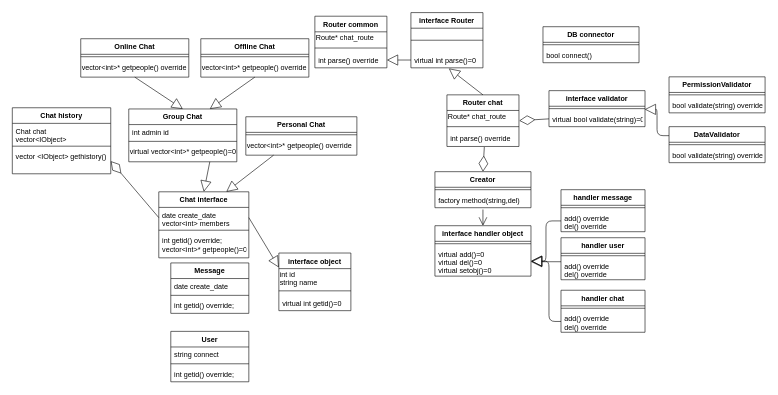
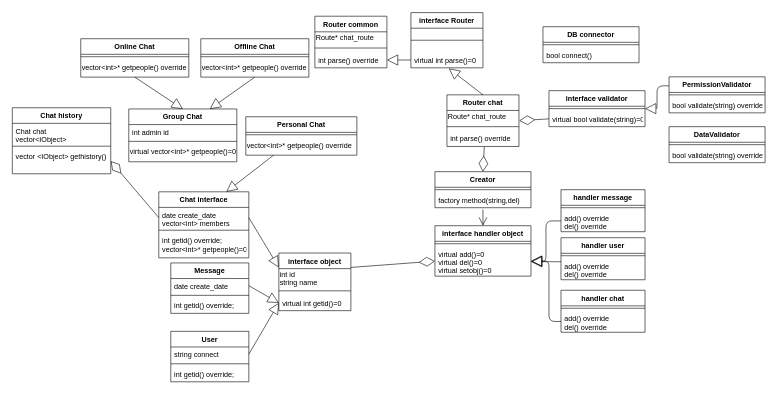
none -> (657, 91)
(657, 127) -> none
(208, 172) -> none
none -> (385, 265)
none -> (259, 292)
none -> (261, 332)
